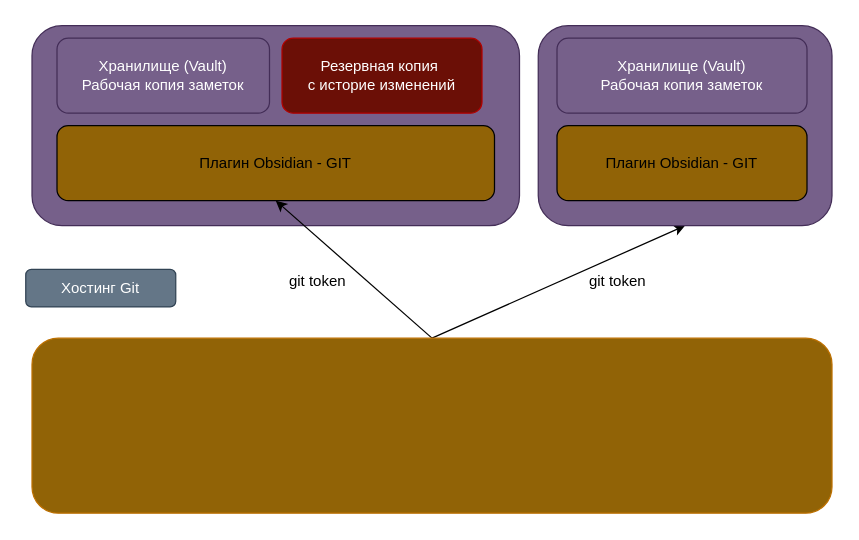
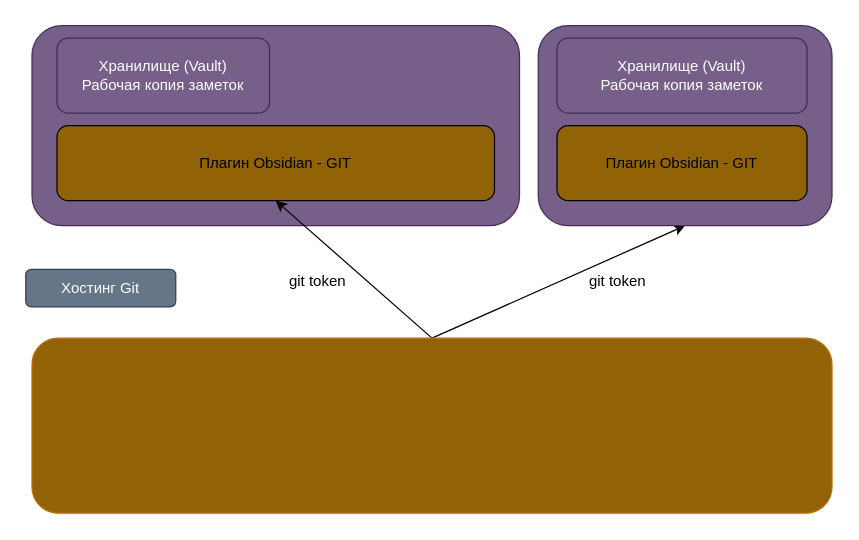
(382, 76) -> none
